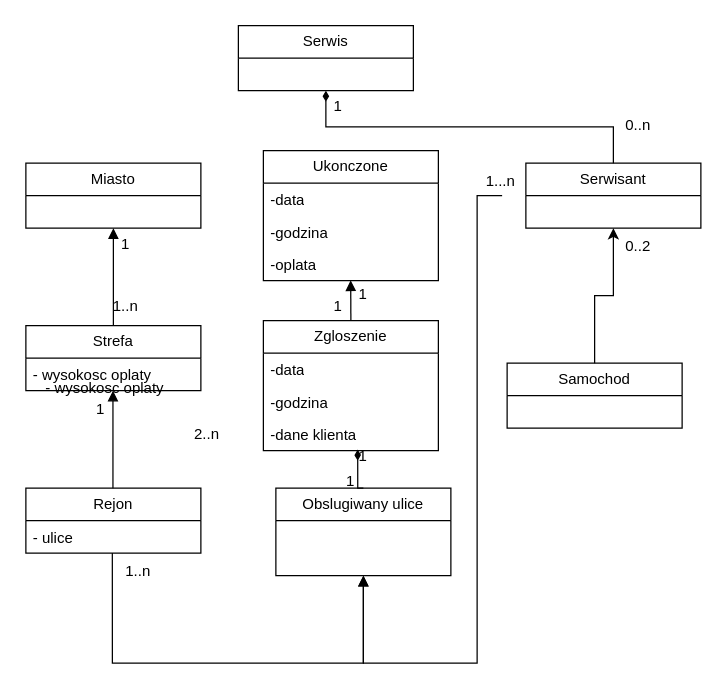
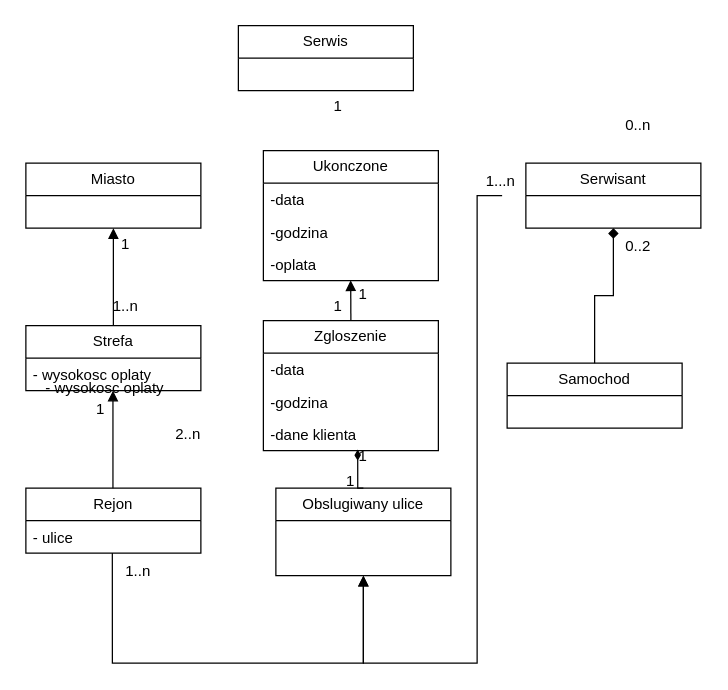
(474, 127) -> none
(613, 238) -> (613, 239)
(207, 434) -> (188, 434)
